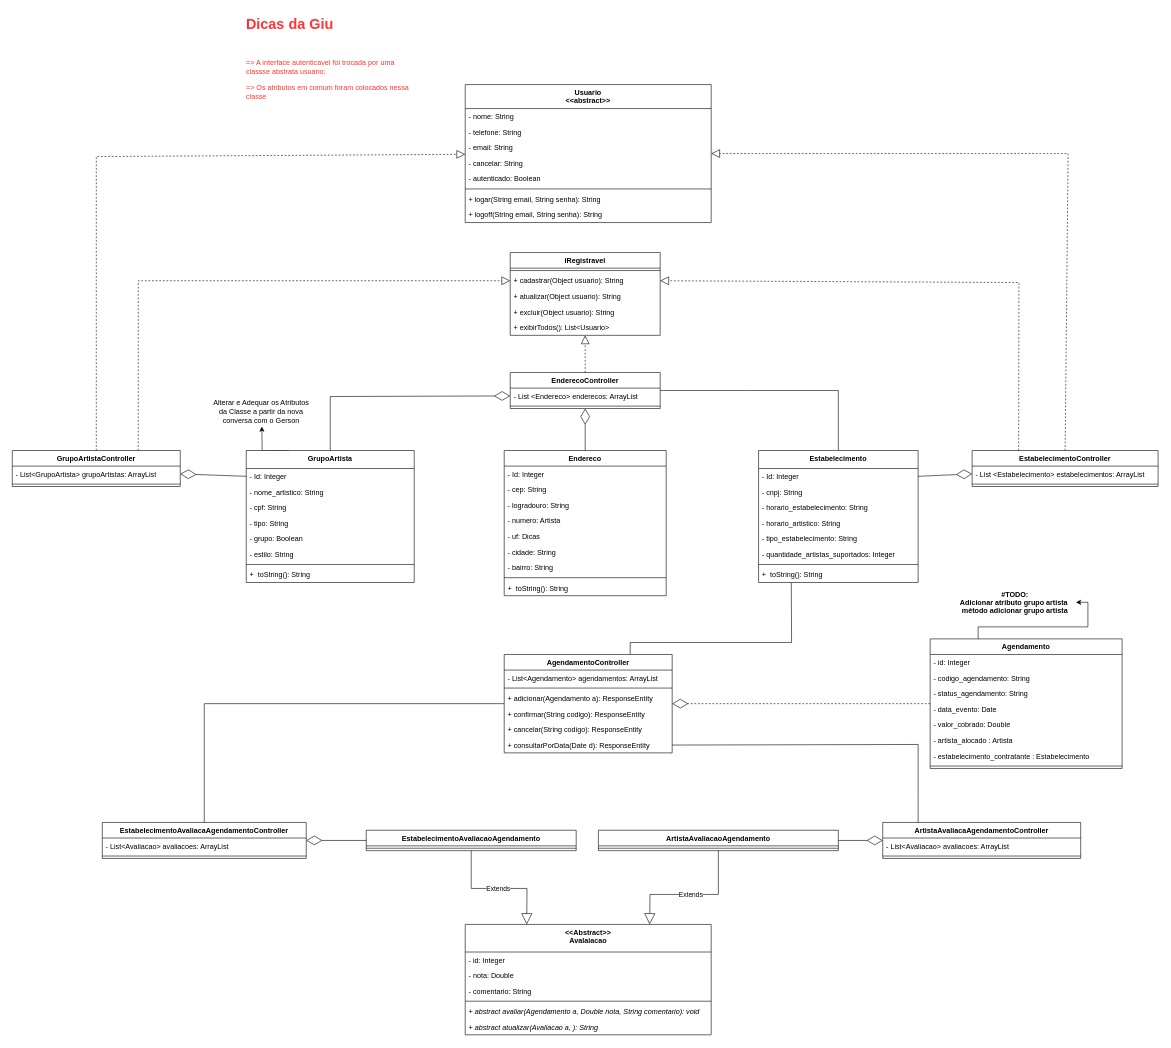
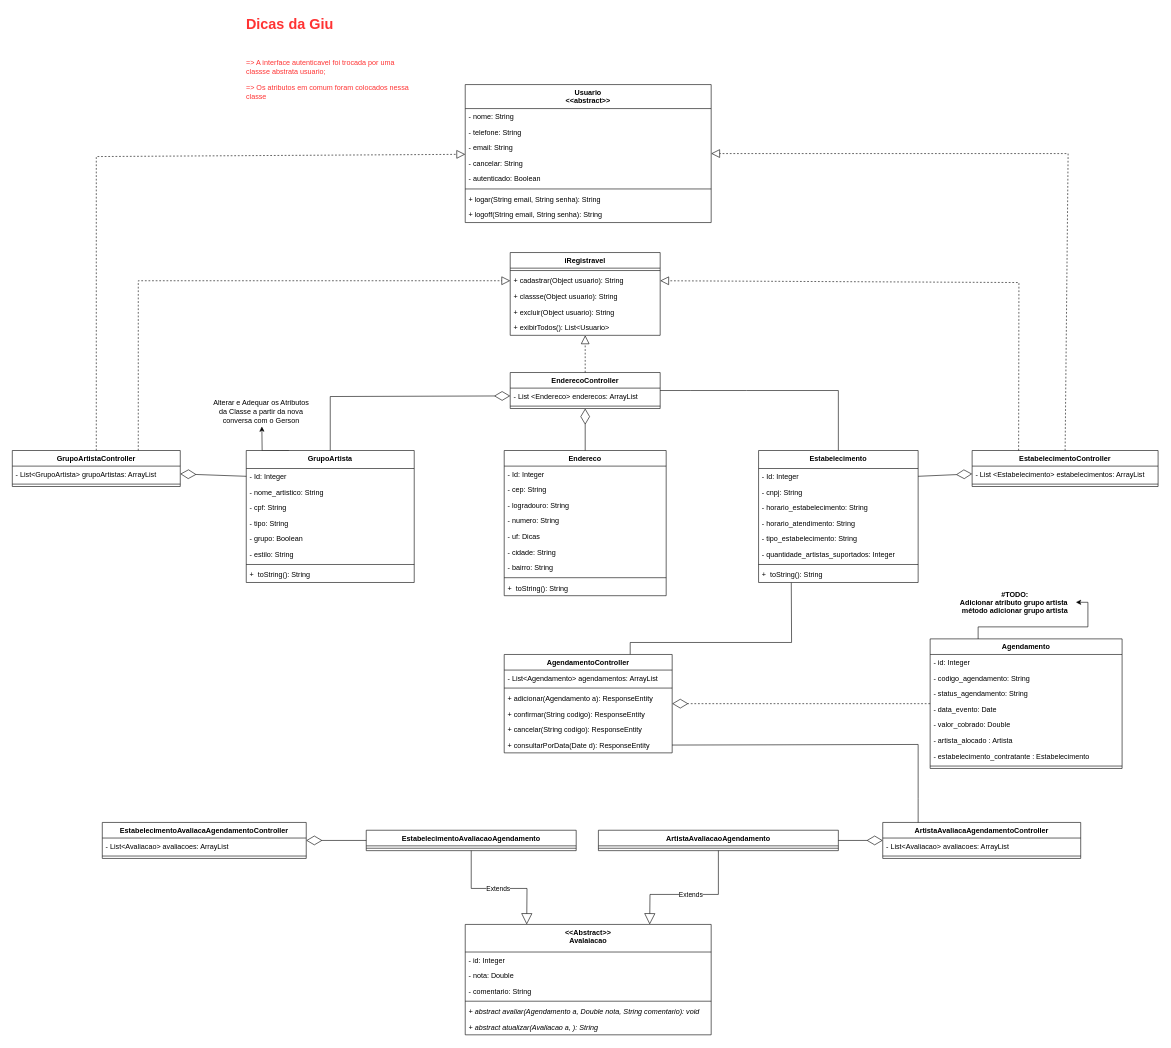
(577, 296) -> (574, 296)
(538, 521) -> (536, 521)
(810, 523) -> (815, 523)
(294, 704) -> none
